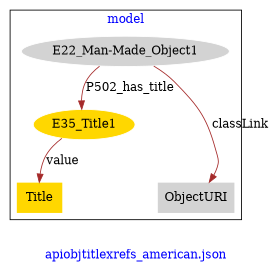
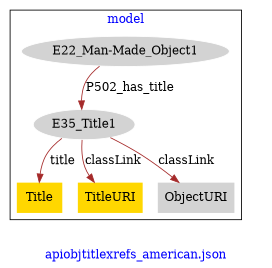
(201, 113) -> (142, 156)
(84, 125) -> (84, 125)
(63, 161) -> (63, 161)
none -> (110, 198)
